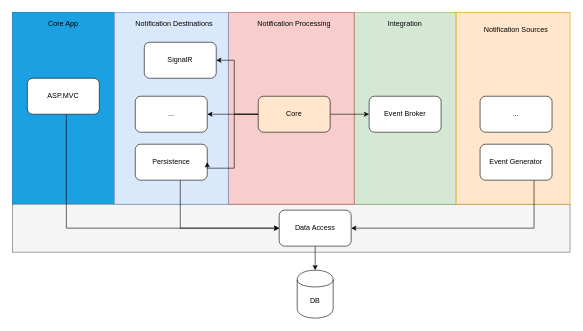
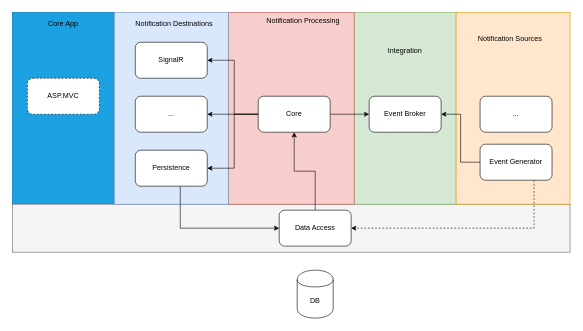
(294, 24) -> (303, 21)
(405, 24) -> (405, 51)
(516, 30) -> (510, 39)
(180, 60) -> (171, 60)
(63, 96) -> (63, 96)
(294, 114) -> (294, 114)
none -> (461, 137)
(171, 162) -> (171, 168)
(66, 227) -> none
(469, 228) -> (469, 228)
(315, 264) -> (315, 171)
